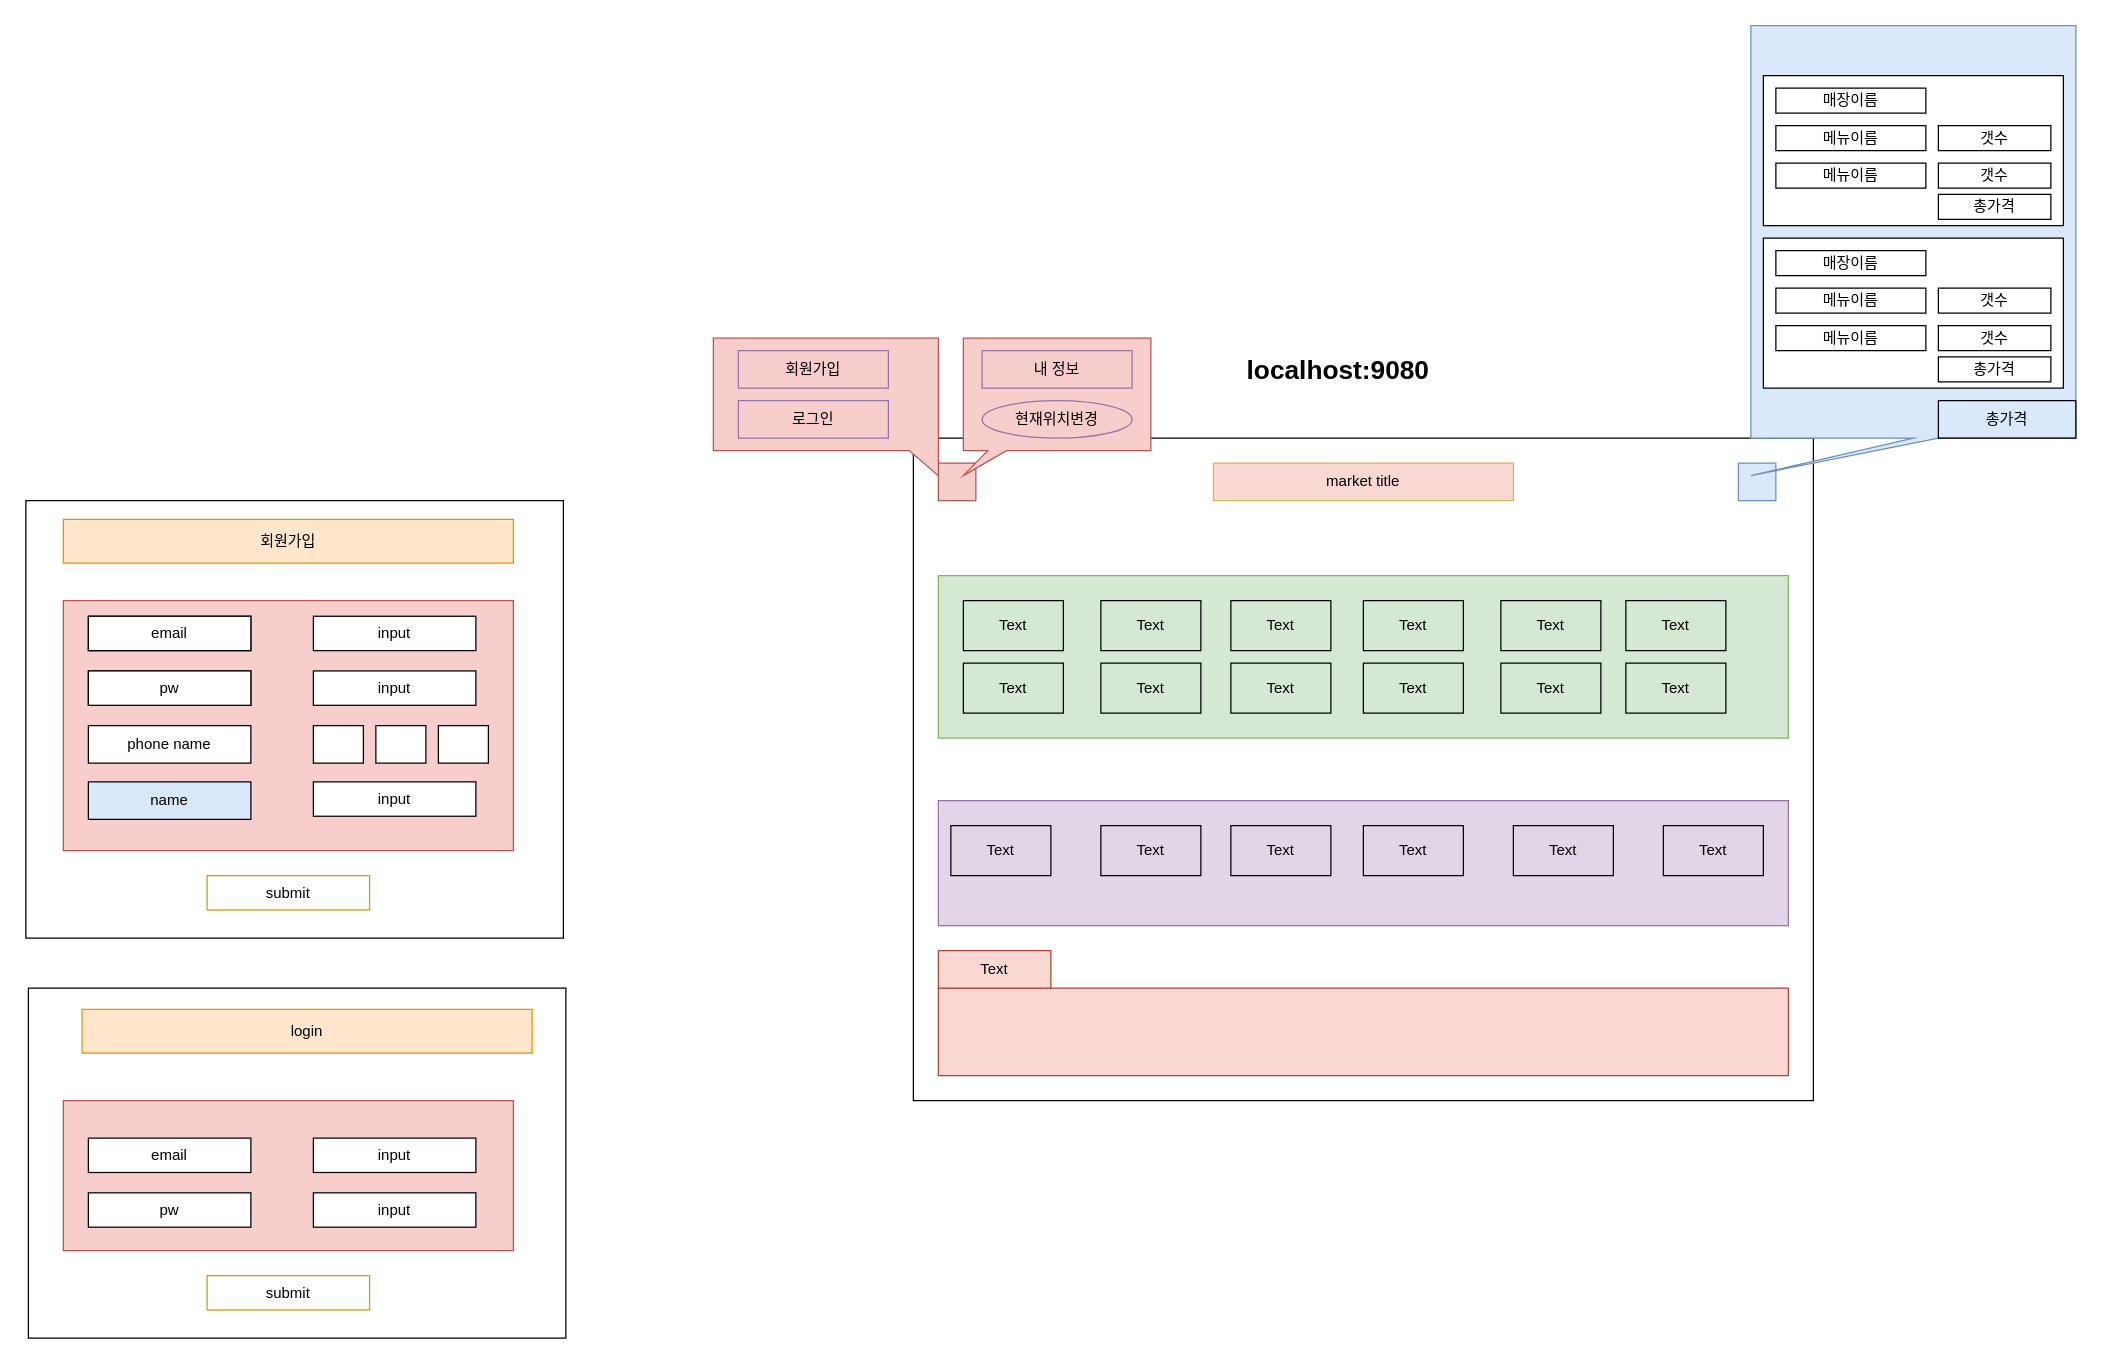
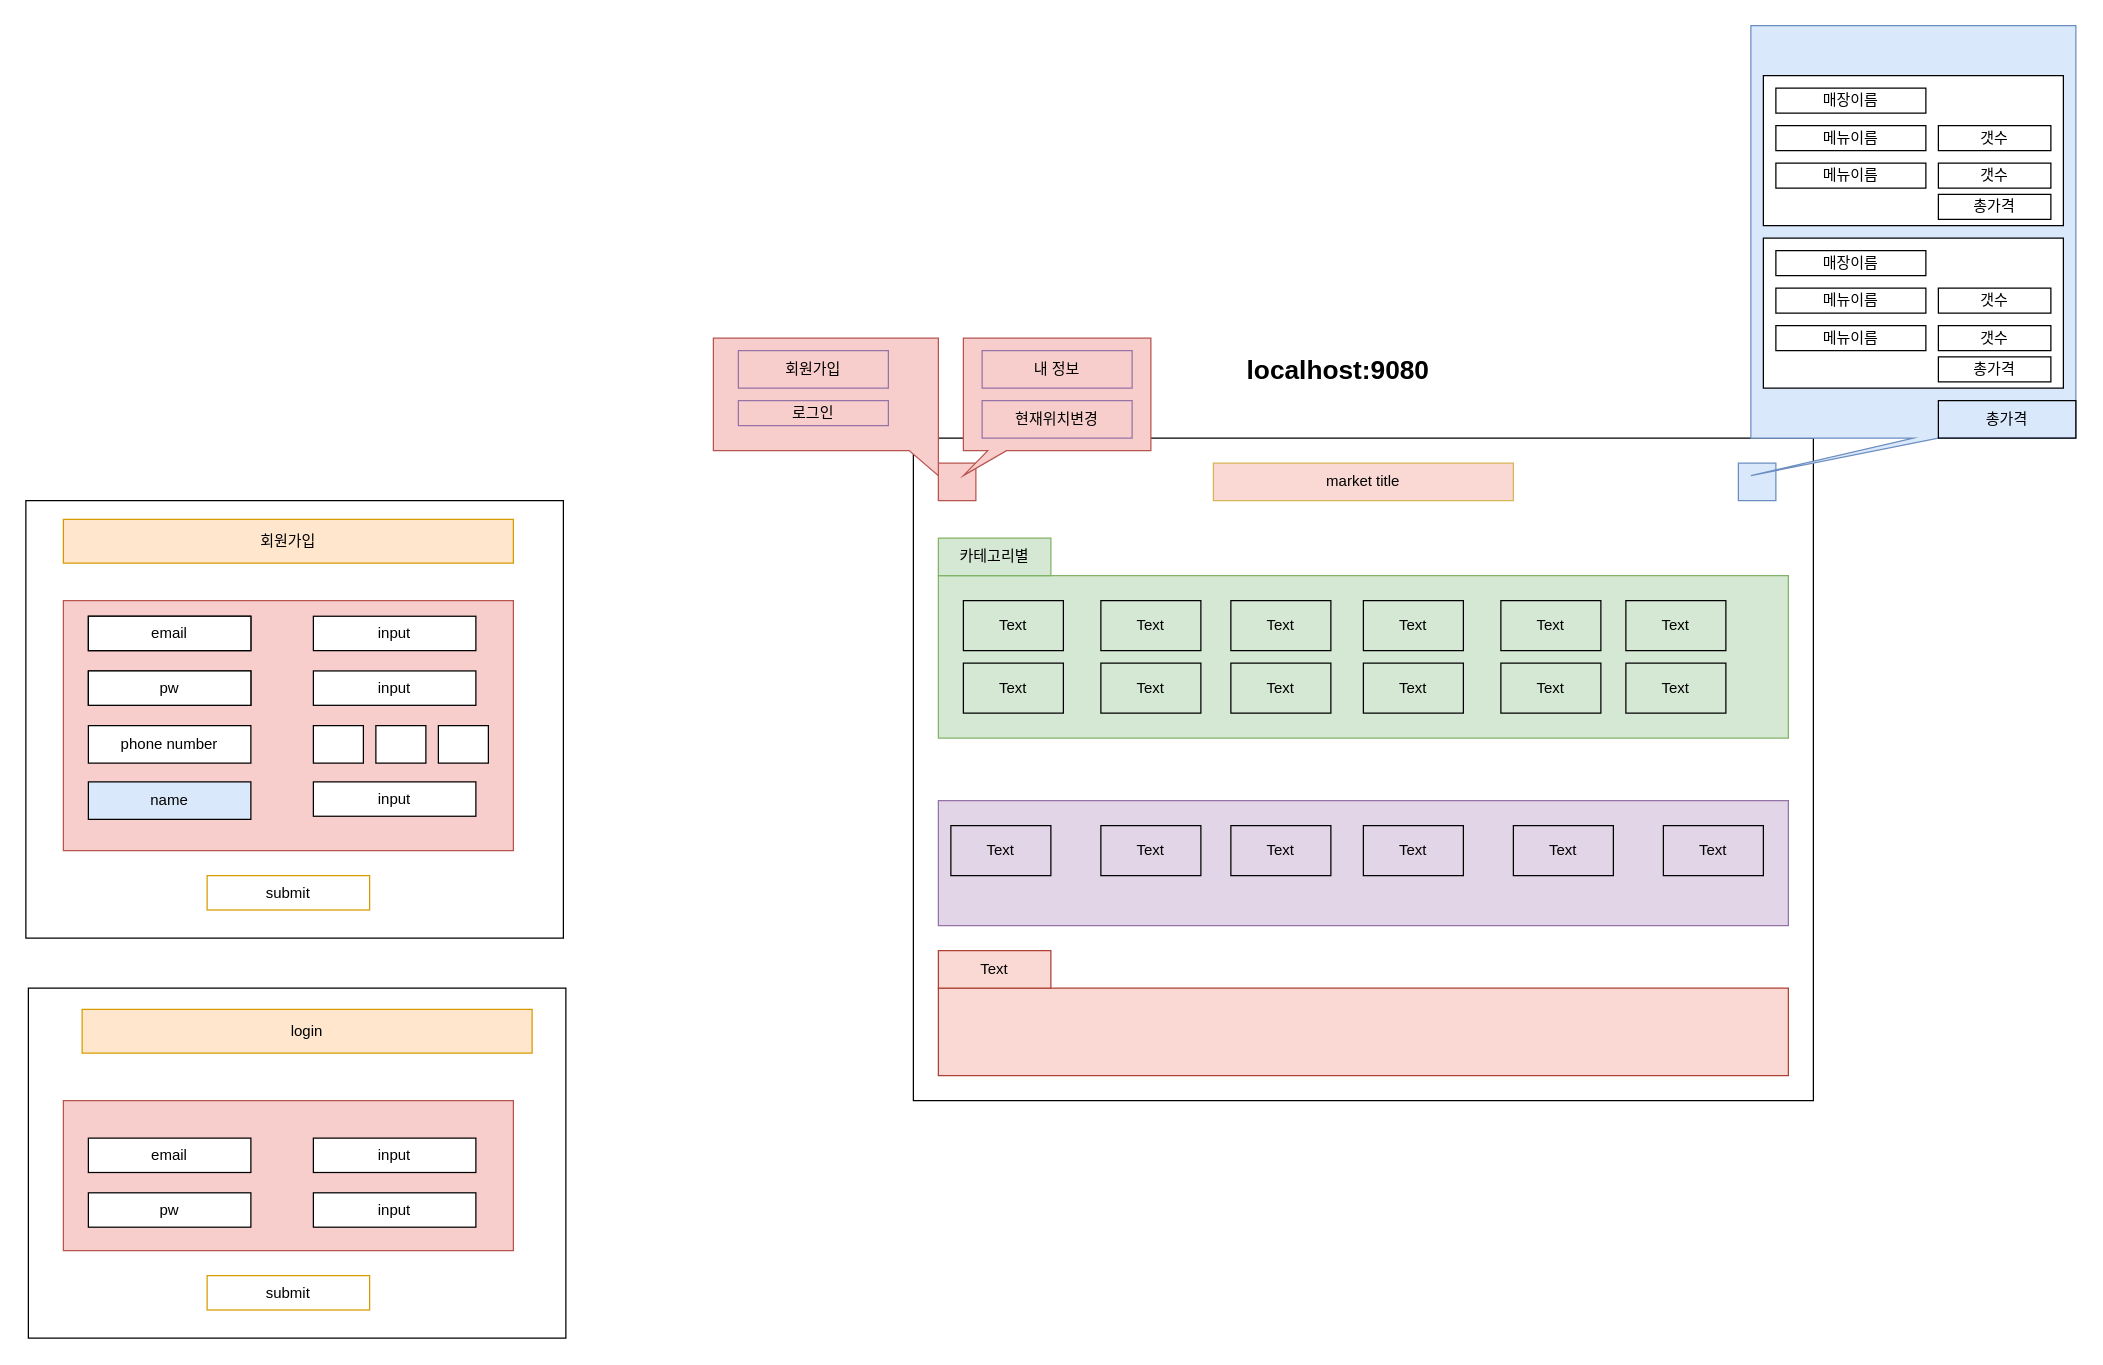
(813, 419) -> (813, 413)
(1057, 419) -> (1057, 419)
none -> (994, 557)
(169, 744) -> (169, 744)
